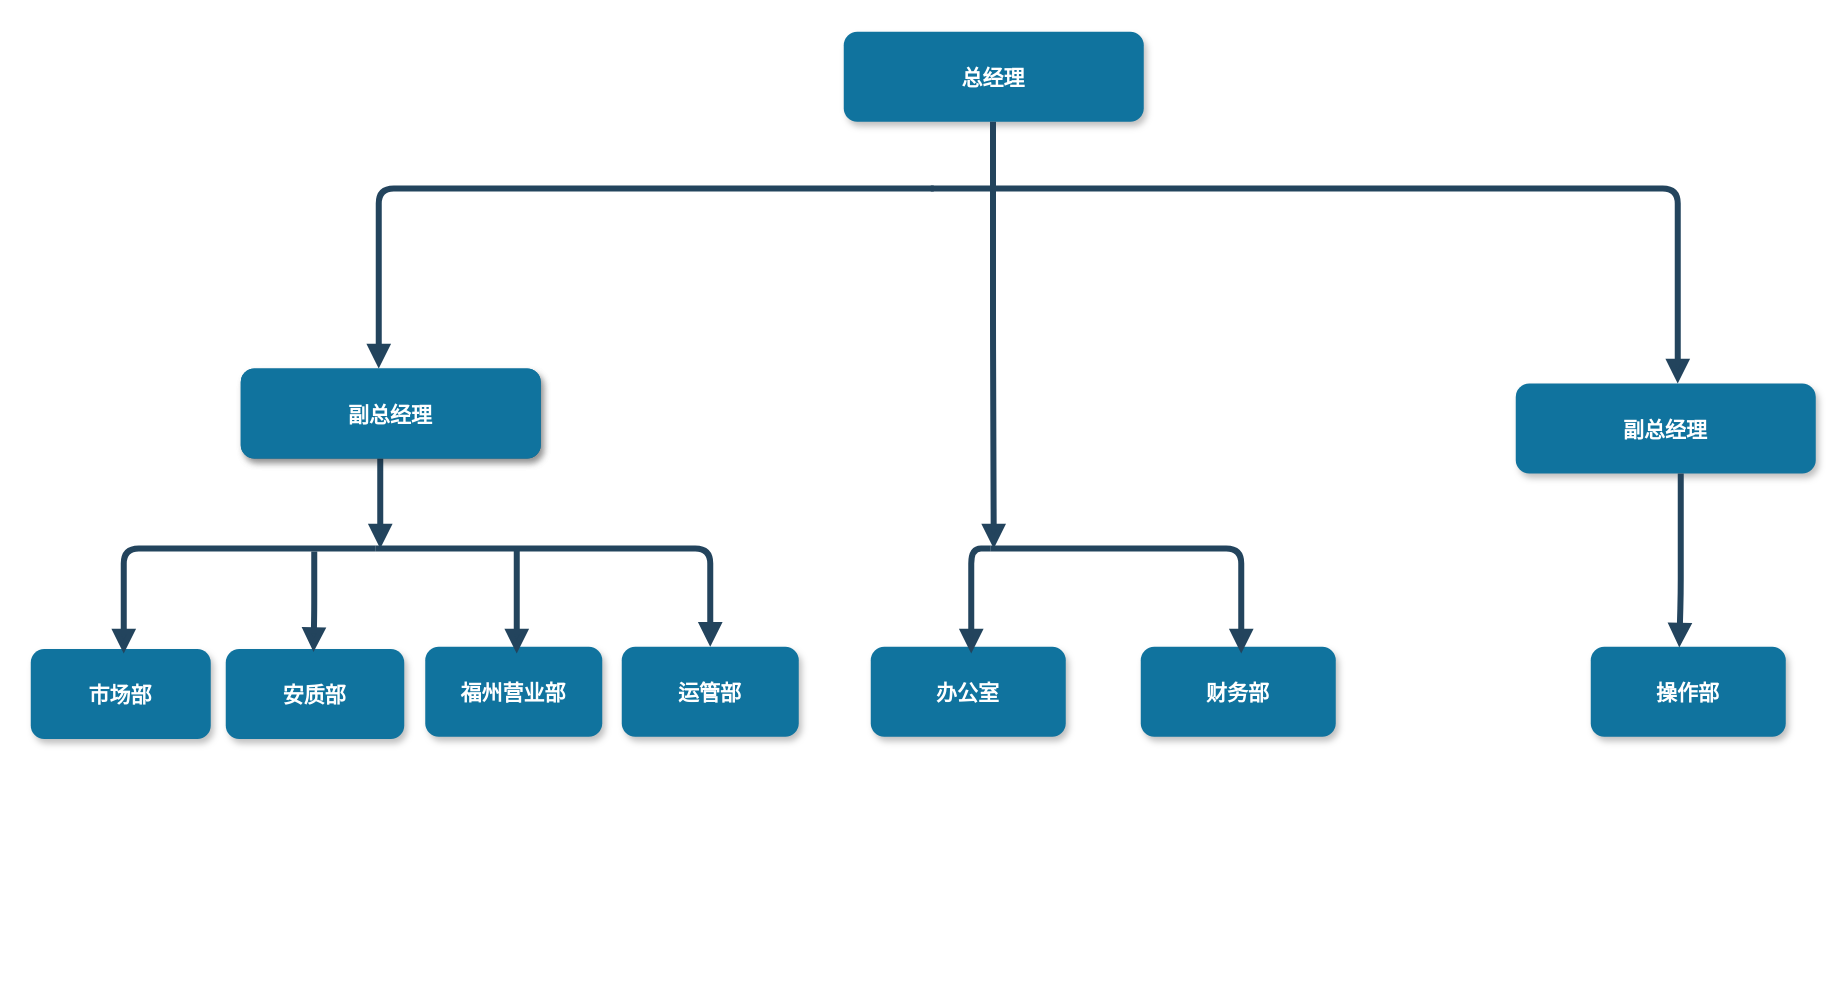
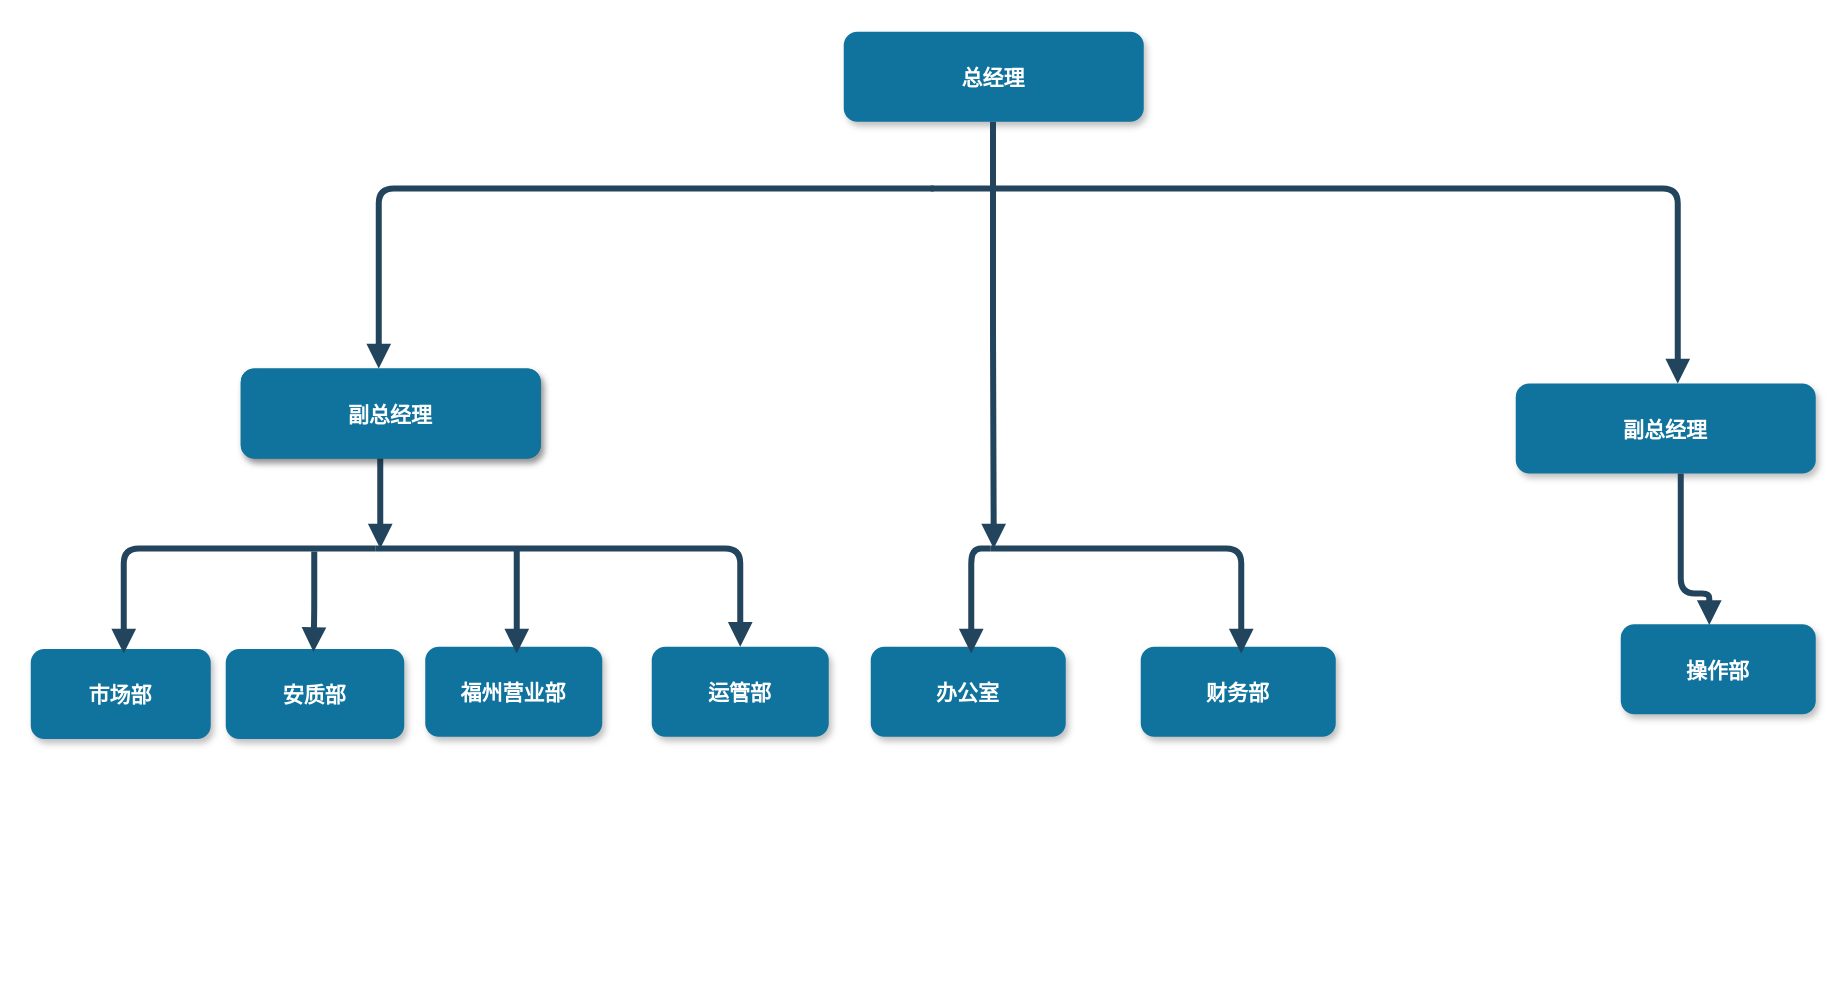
(710, 692) -> (740, 692)
(1688, 692) -> (1718, 669)
